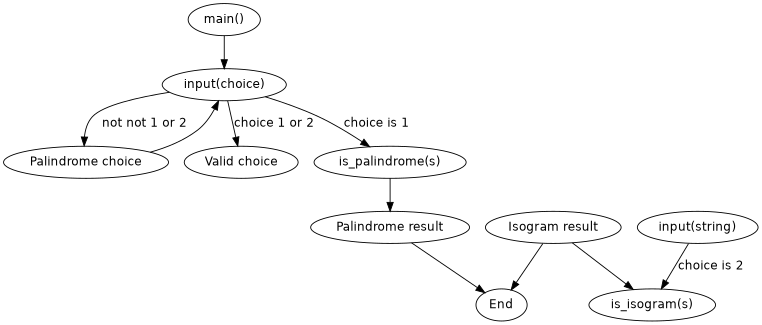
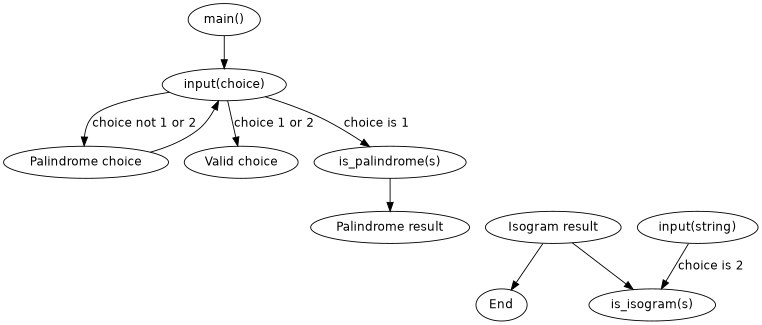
(145, 123) -> (145, 123)
(444, 265) -> none
